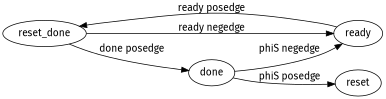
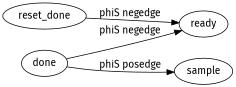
(212, 13) -> none
(212, 28) -> (130, 13)
(125, 61) -> none
(358, 83) -> (204, 71)
